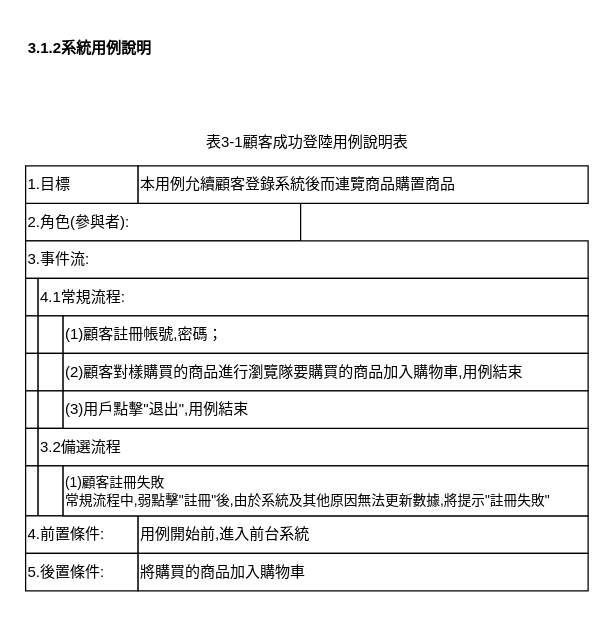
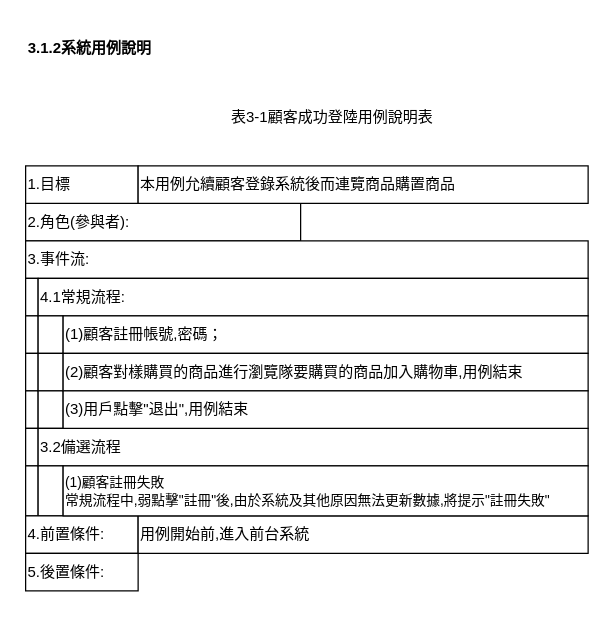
(307, 141) -> (332, 116)
(363, 572) -> none
